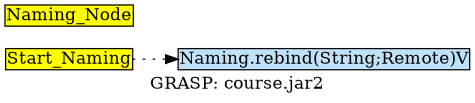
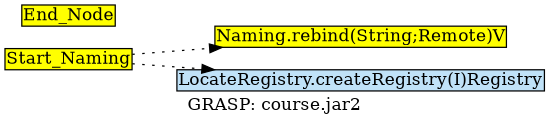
(69, 16) -> (69, 16)
(324, 59) -> (361, 37)
none -> (361, 80)
